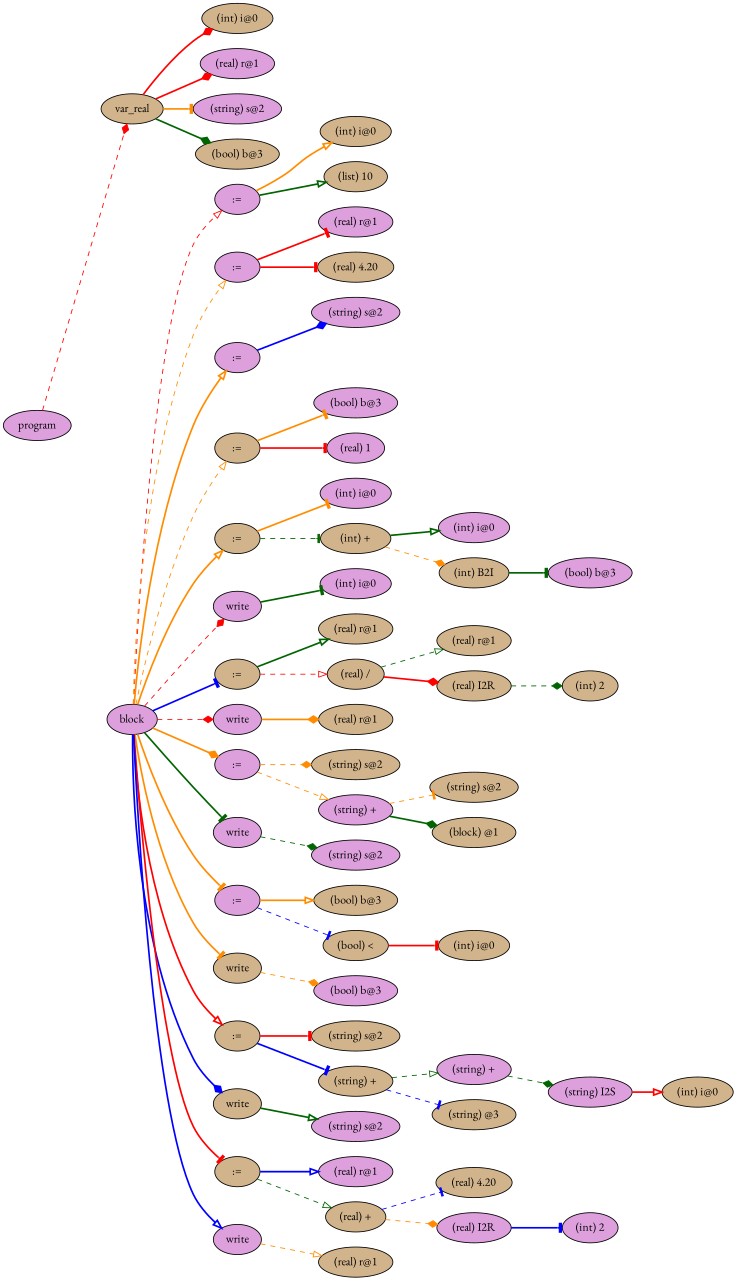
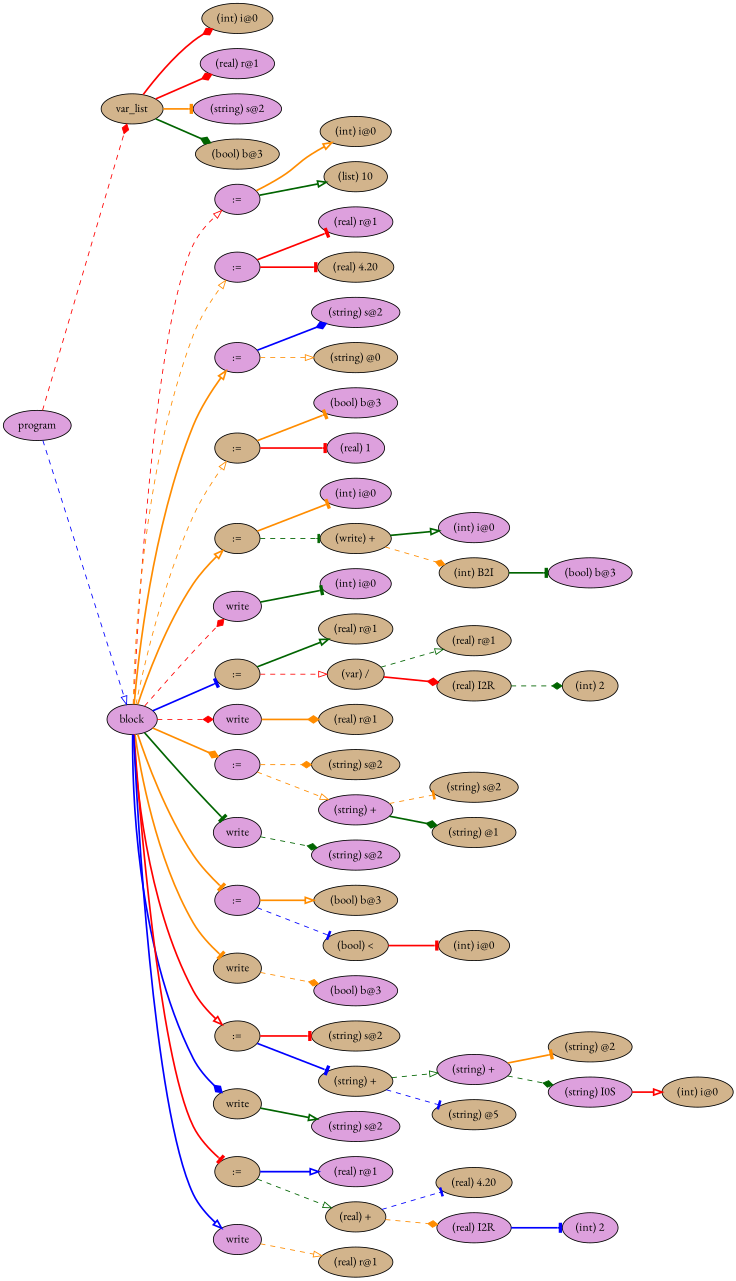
(132, 109) -> (132, 109)
none -> (356, 358)
(356, 539) -> (356, 539)
none -> (83, 568)
(356, 674) -> (356, 674)
(474, 832) -> (474, 832)
none -> (590, 1047)
(590, 1092) -> (590, 1092)
(474, 1115) -> (474, 1115)
